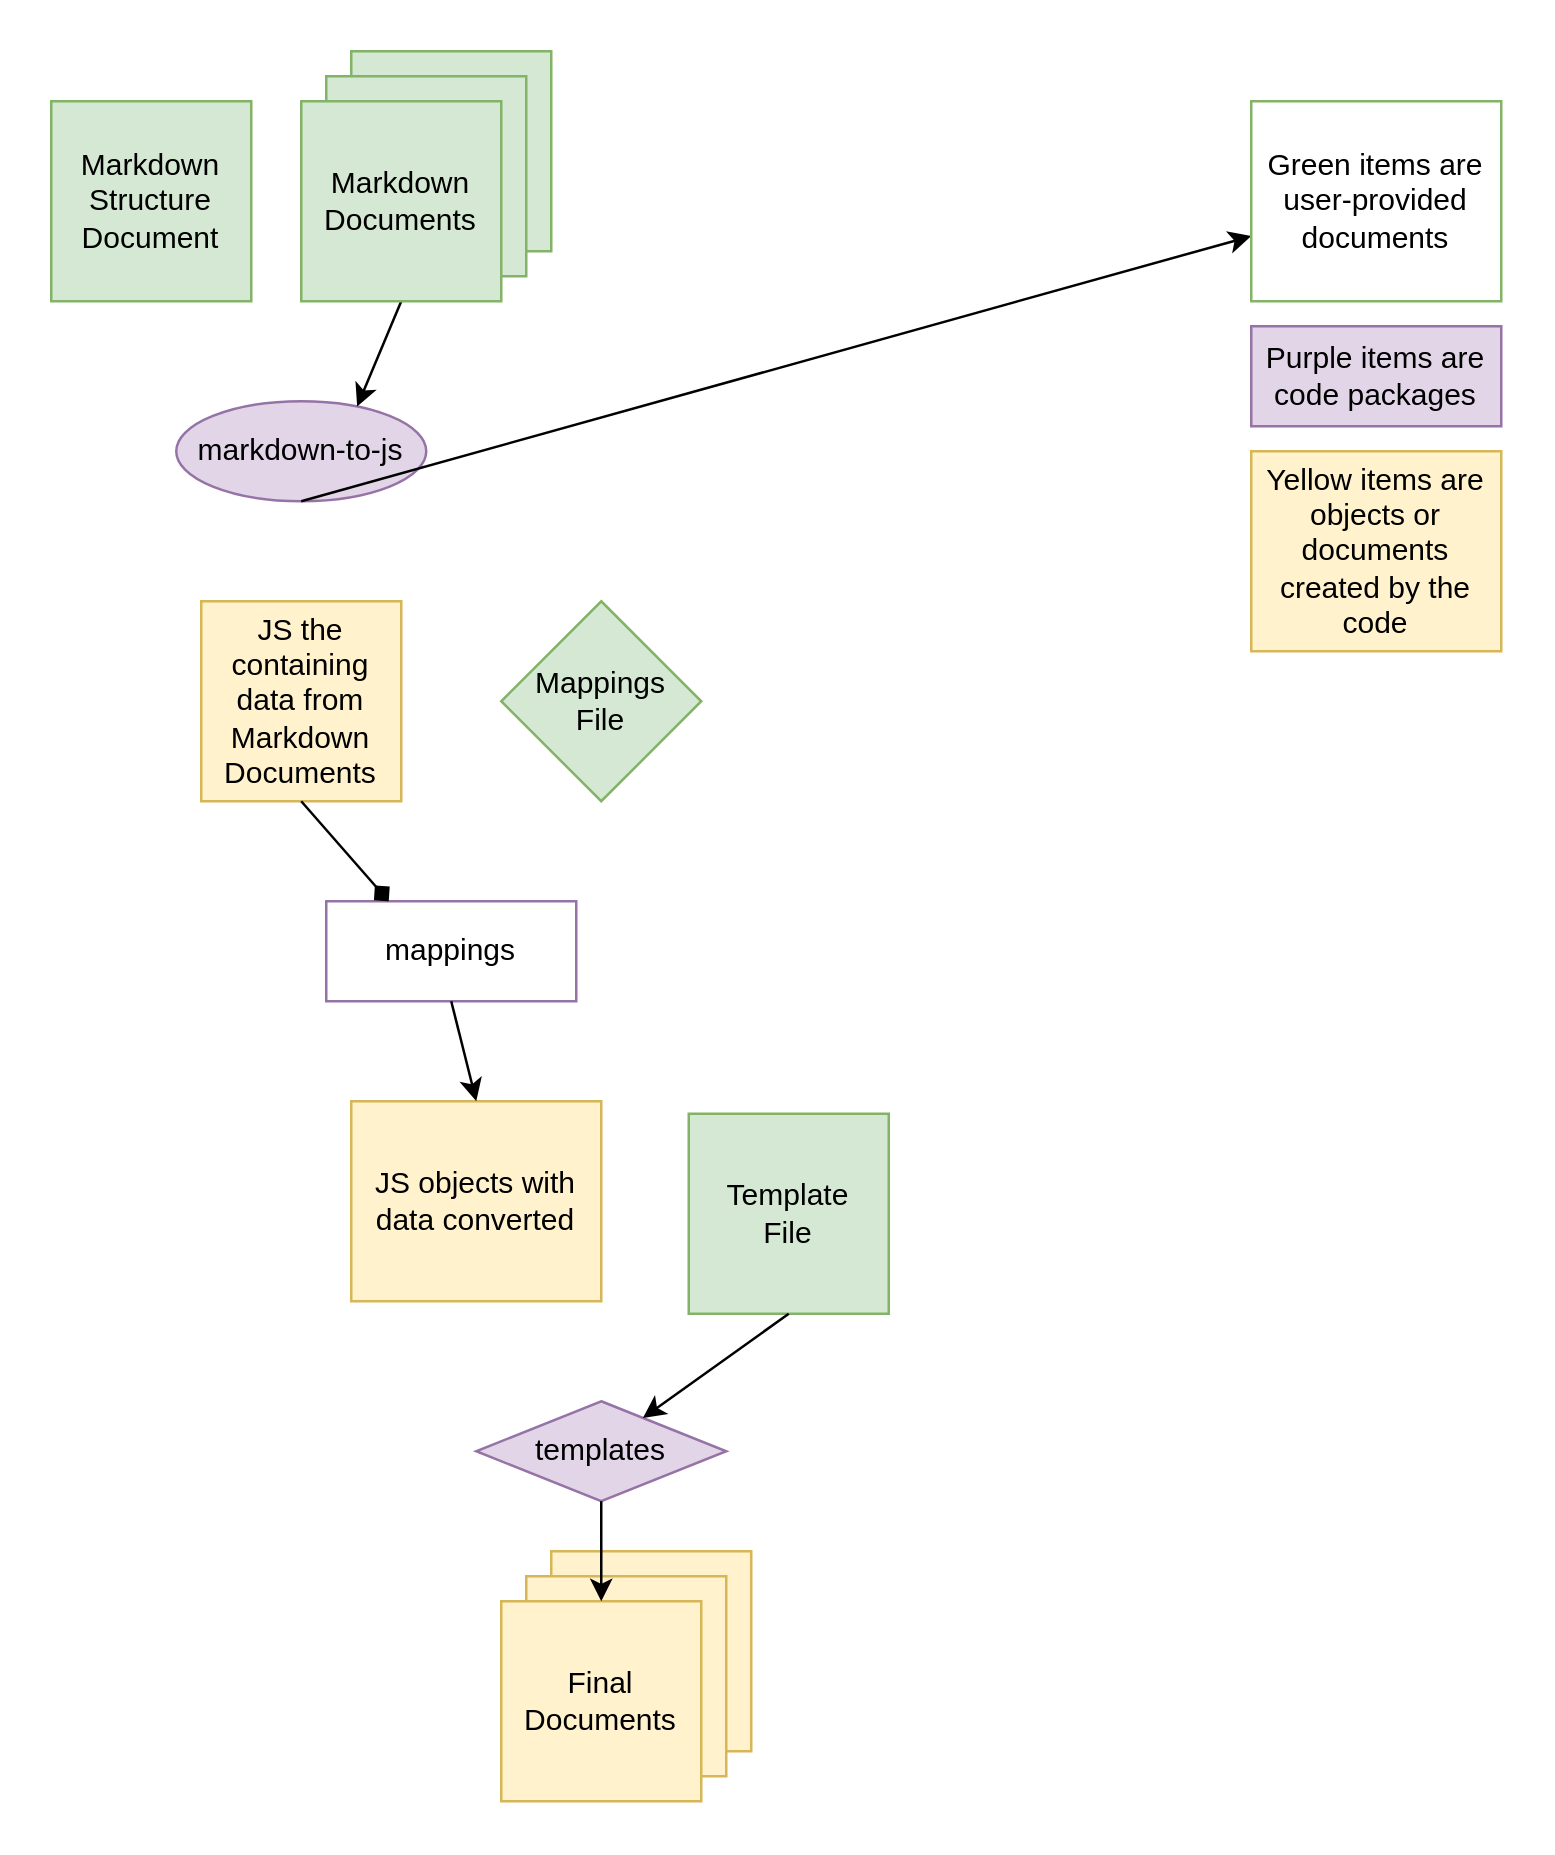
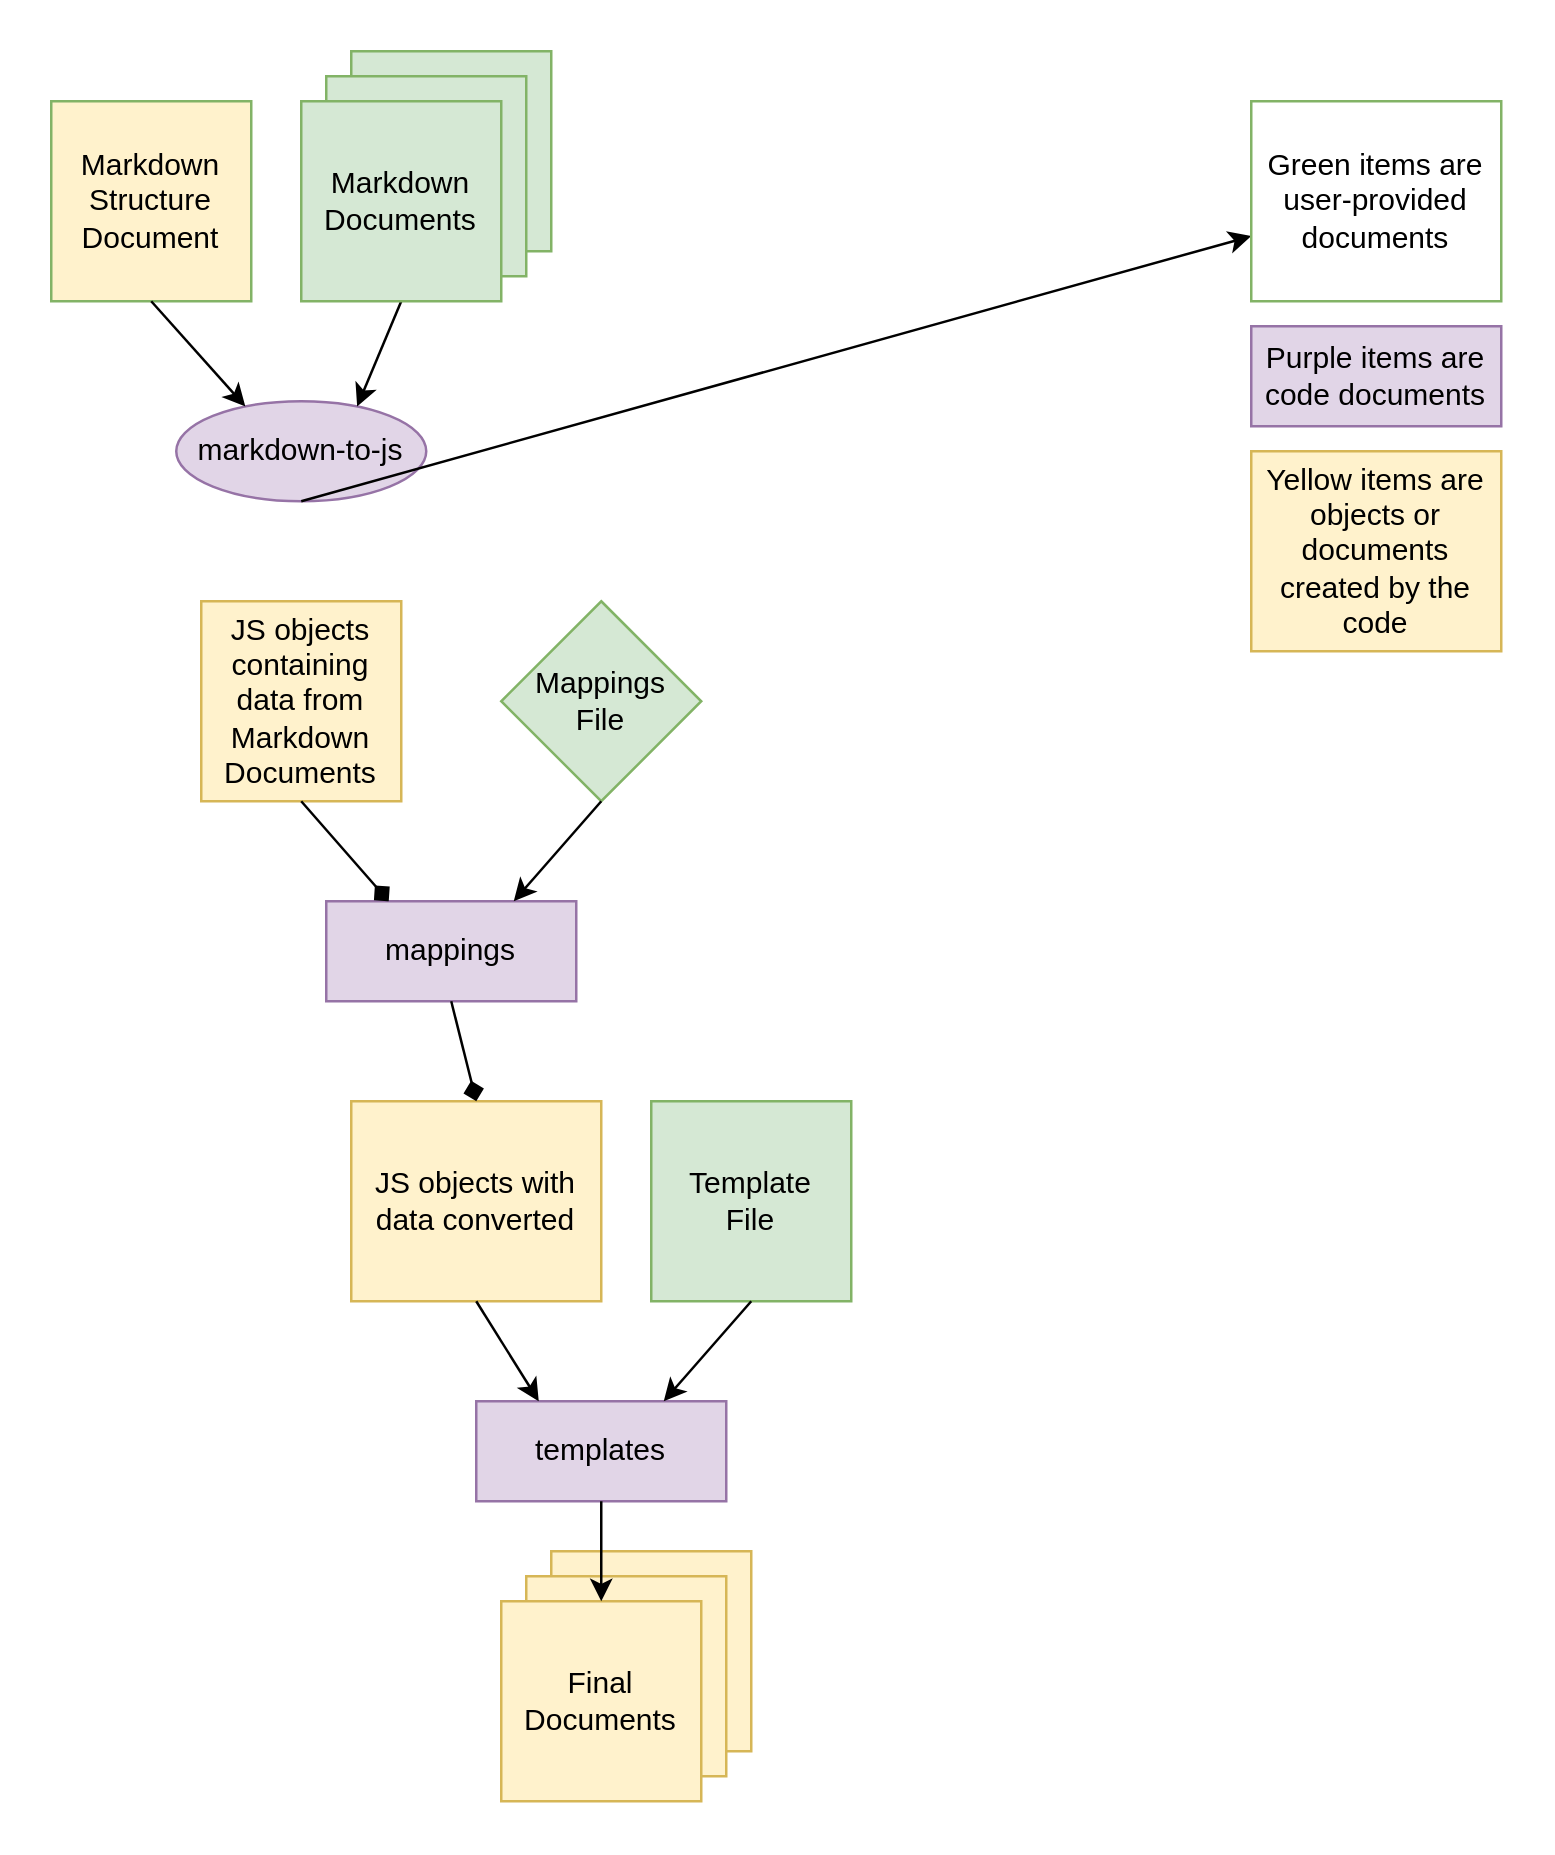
(151, 201) -> (151, 201)
none -> (193, 348)
(1376, 376) -> (1376, 376)
(301, 701) -> (301, 701)
none -> (563, 845)
(451, 951) -> (451, 951)
(471, 1082) -> (471, 1081)
(789, 1214) -> (751, 1201)
none -> (503, 1344)
(601, 1451) -> (601, 1451)
